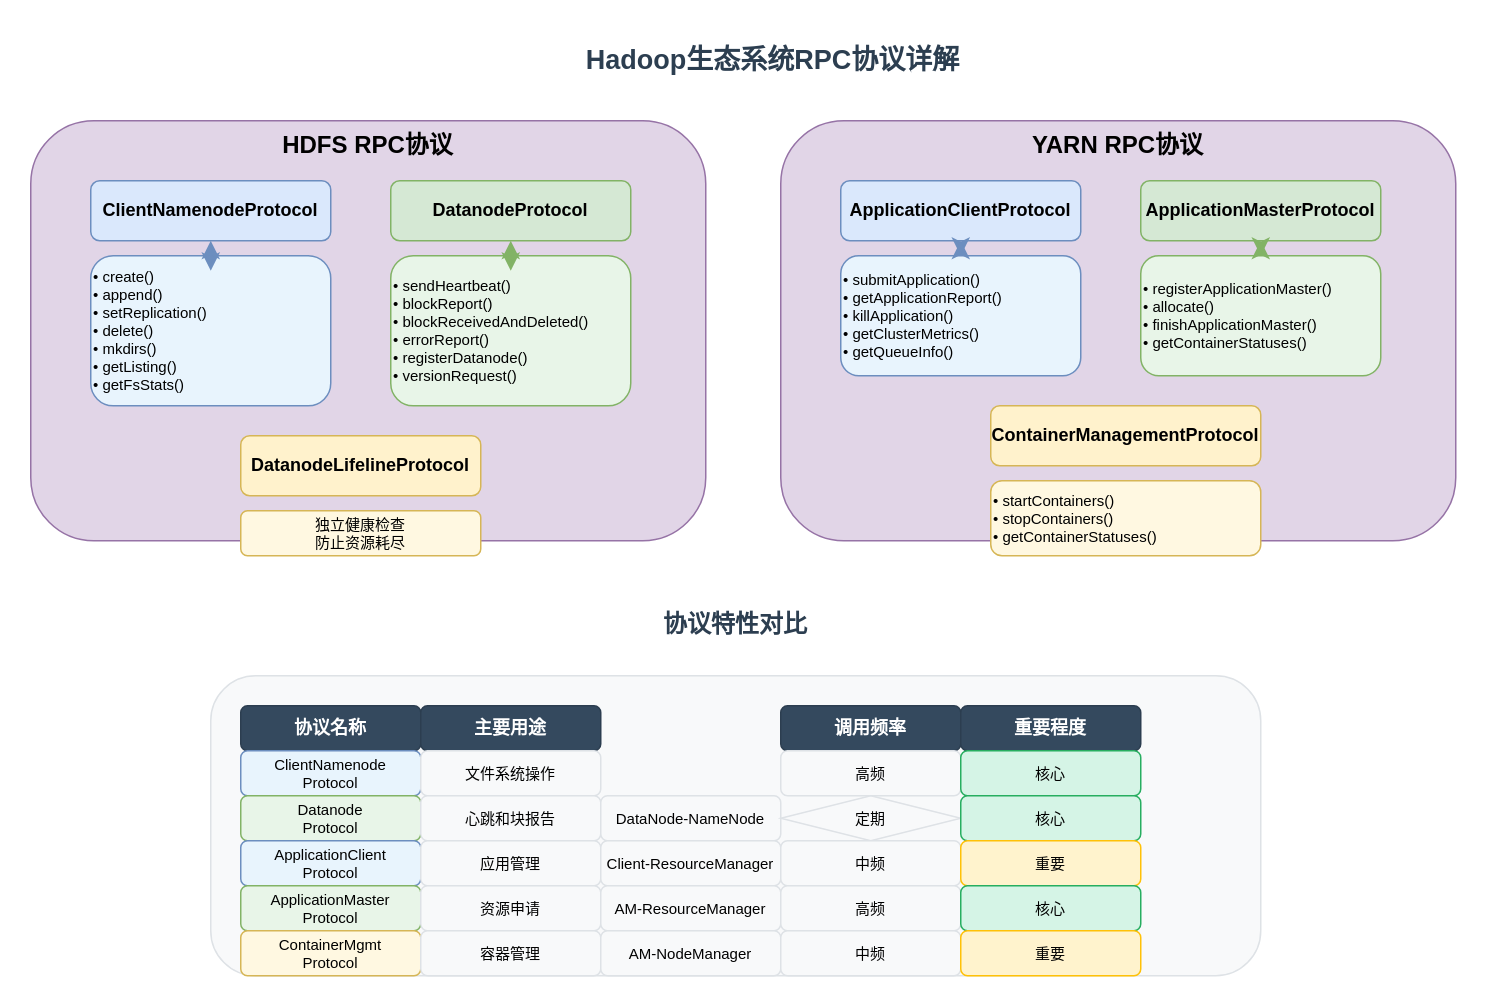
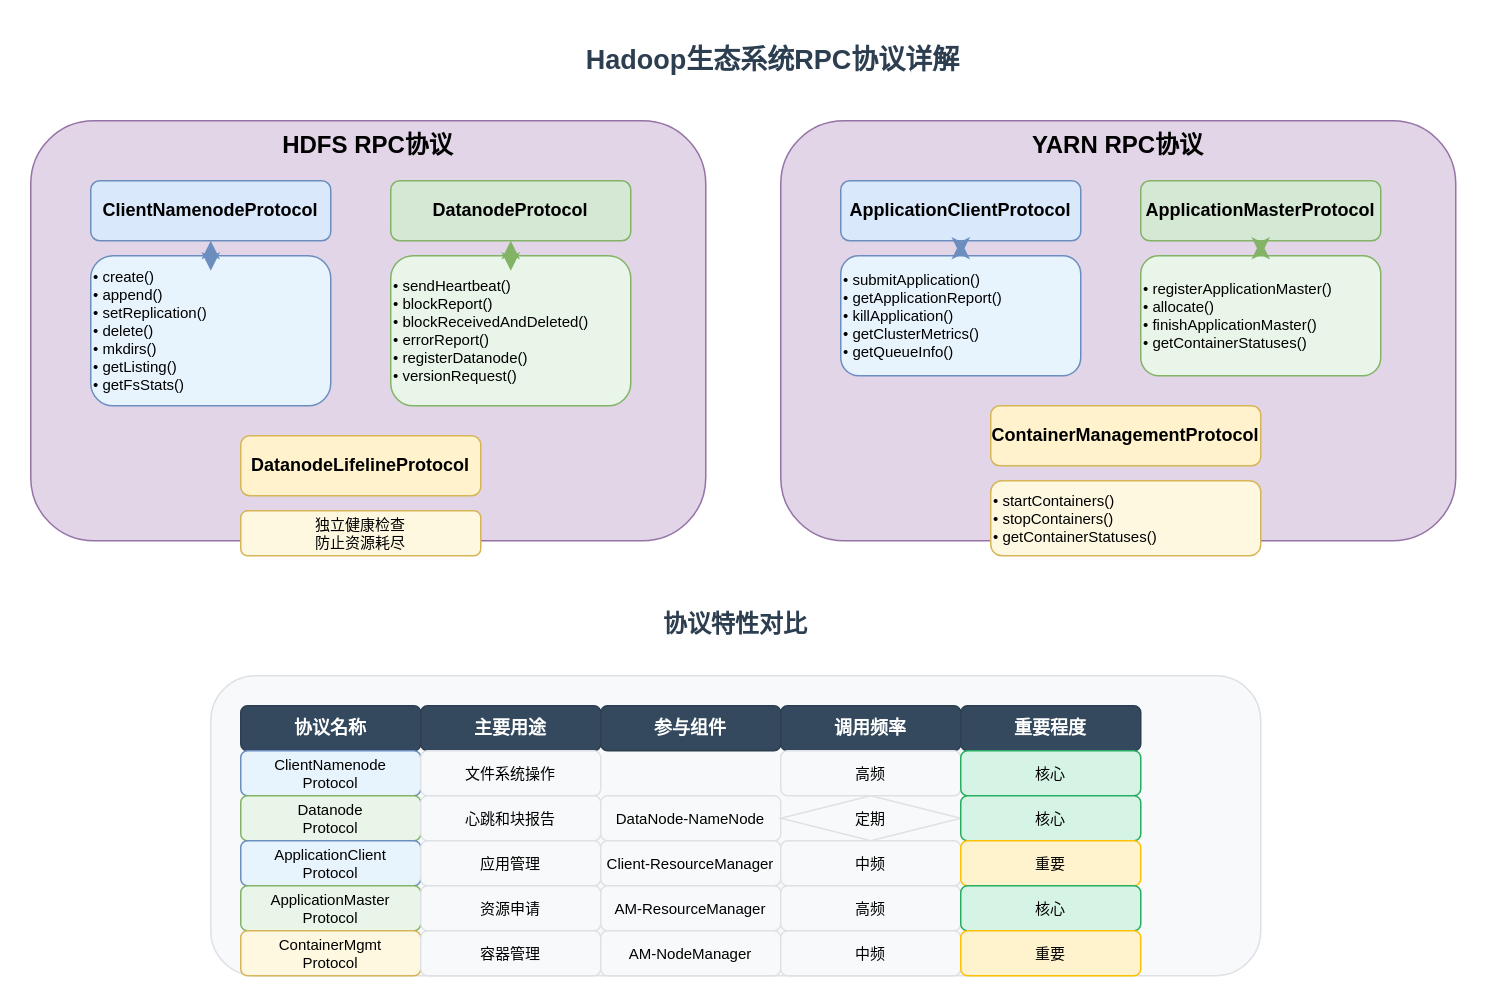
none -> (691, 728)
